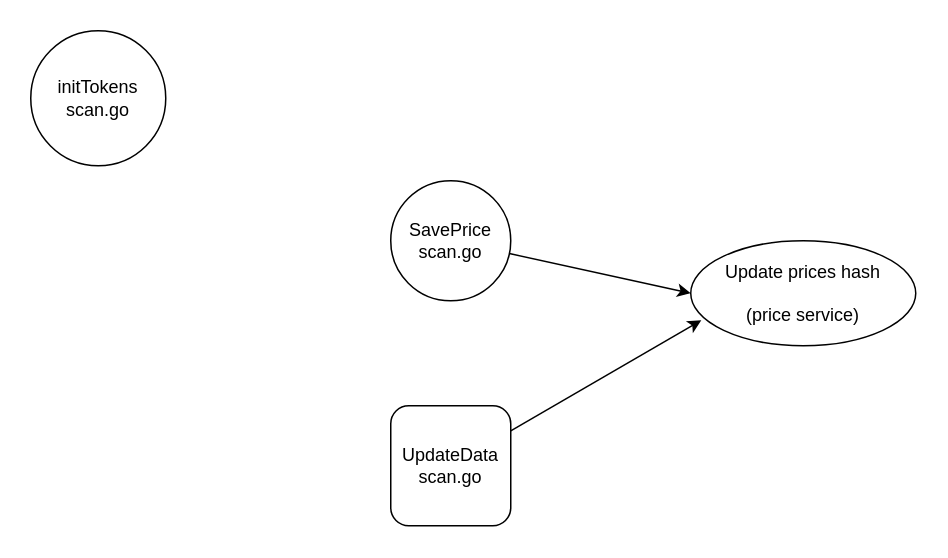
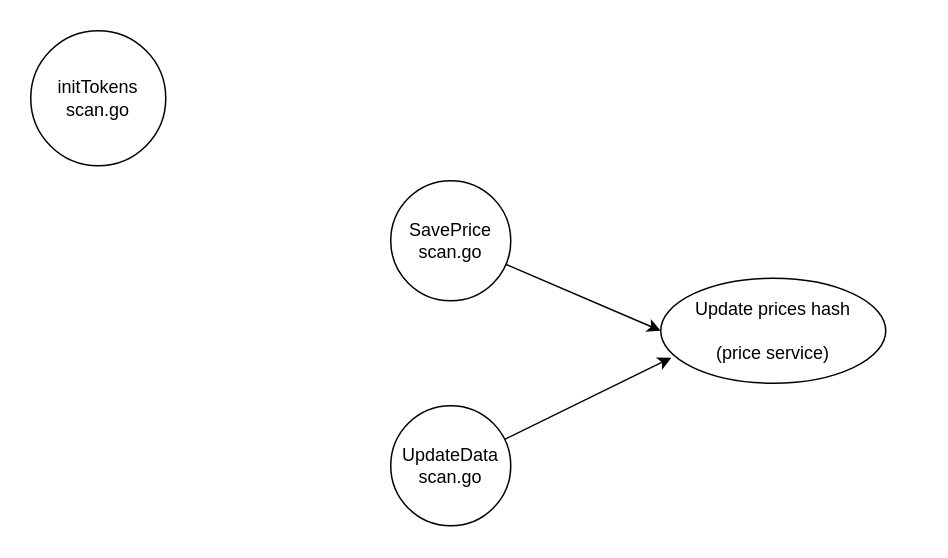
(803, 293) -> (773, 331)
(451, 466) -> (451, 466)
